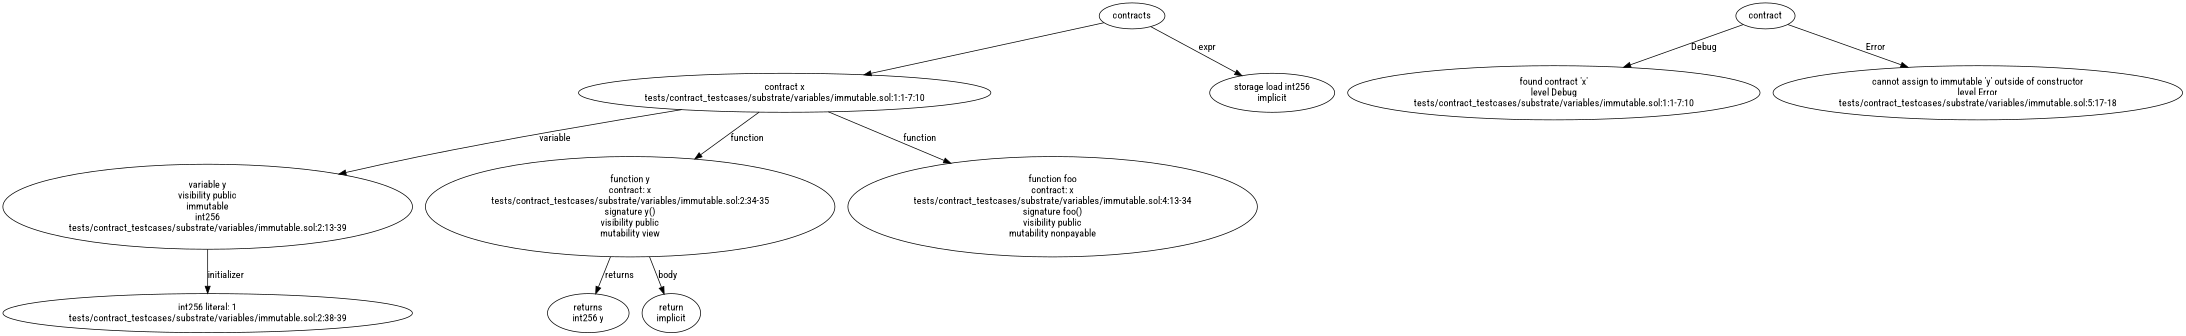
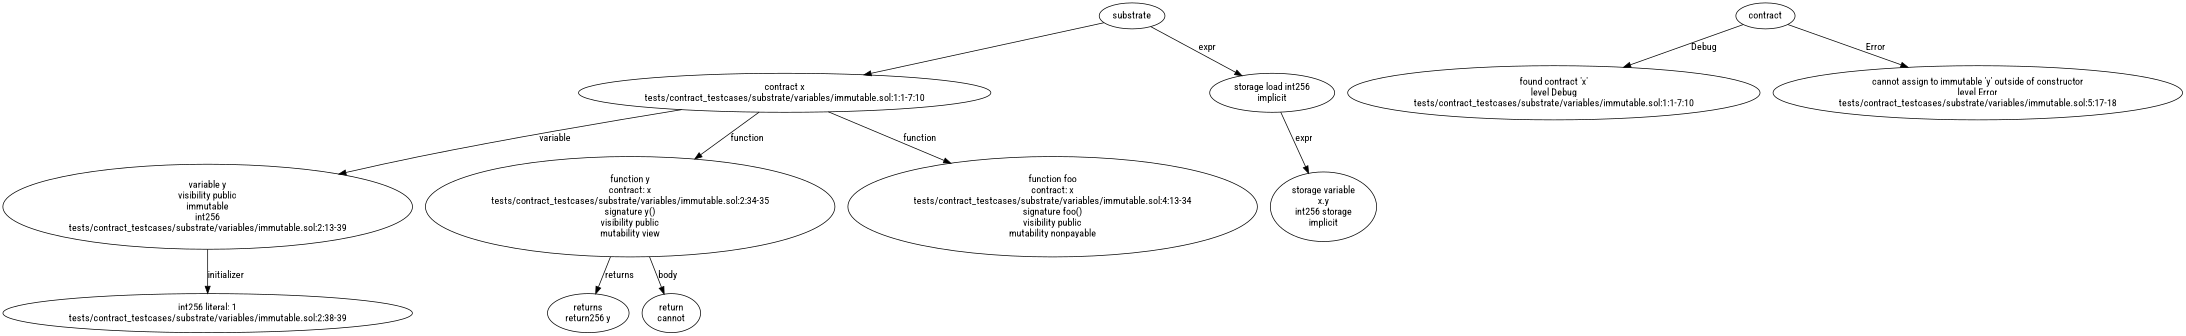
(1132, 16) -> (1132, 16)
none -> (1323, 207)
(588, 313) -> (588, 313)
(671, 313) -> (671, 313)
